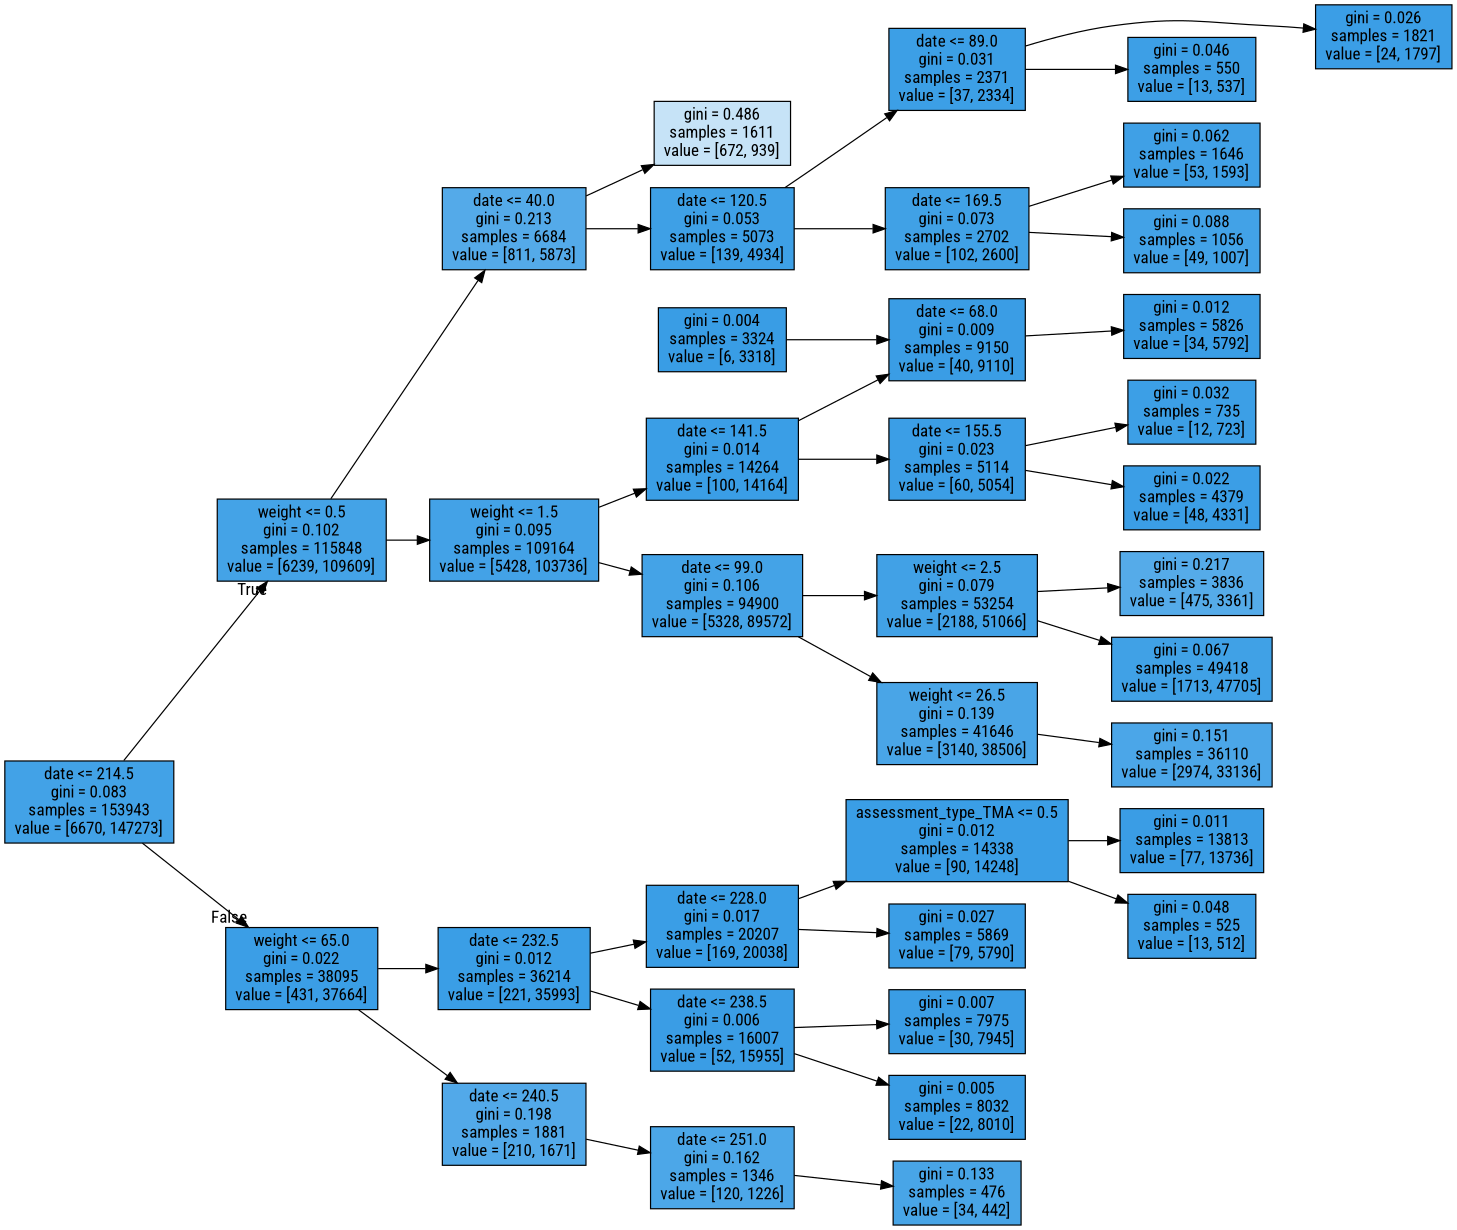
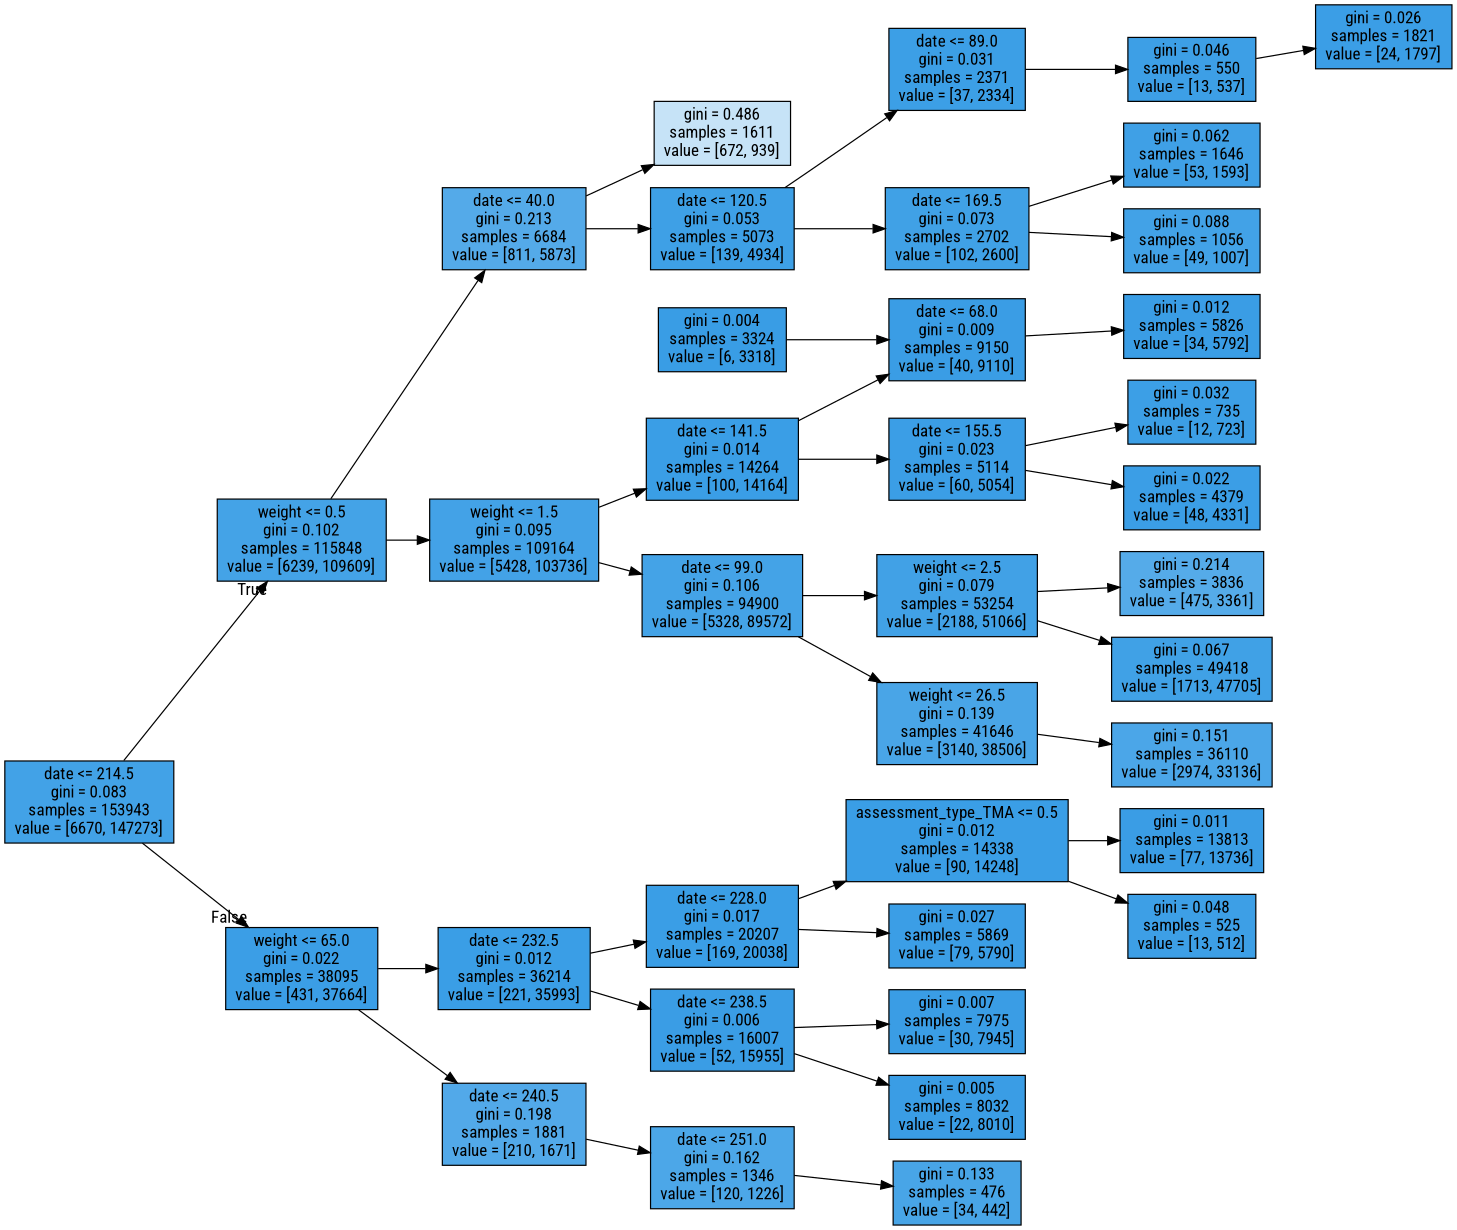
(1163, 21) -> (1280, 54)
(1192, 584) -> (1192, 584)
